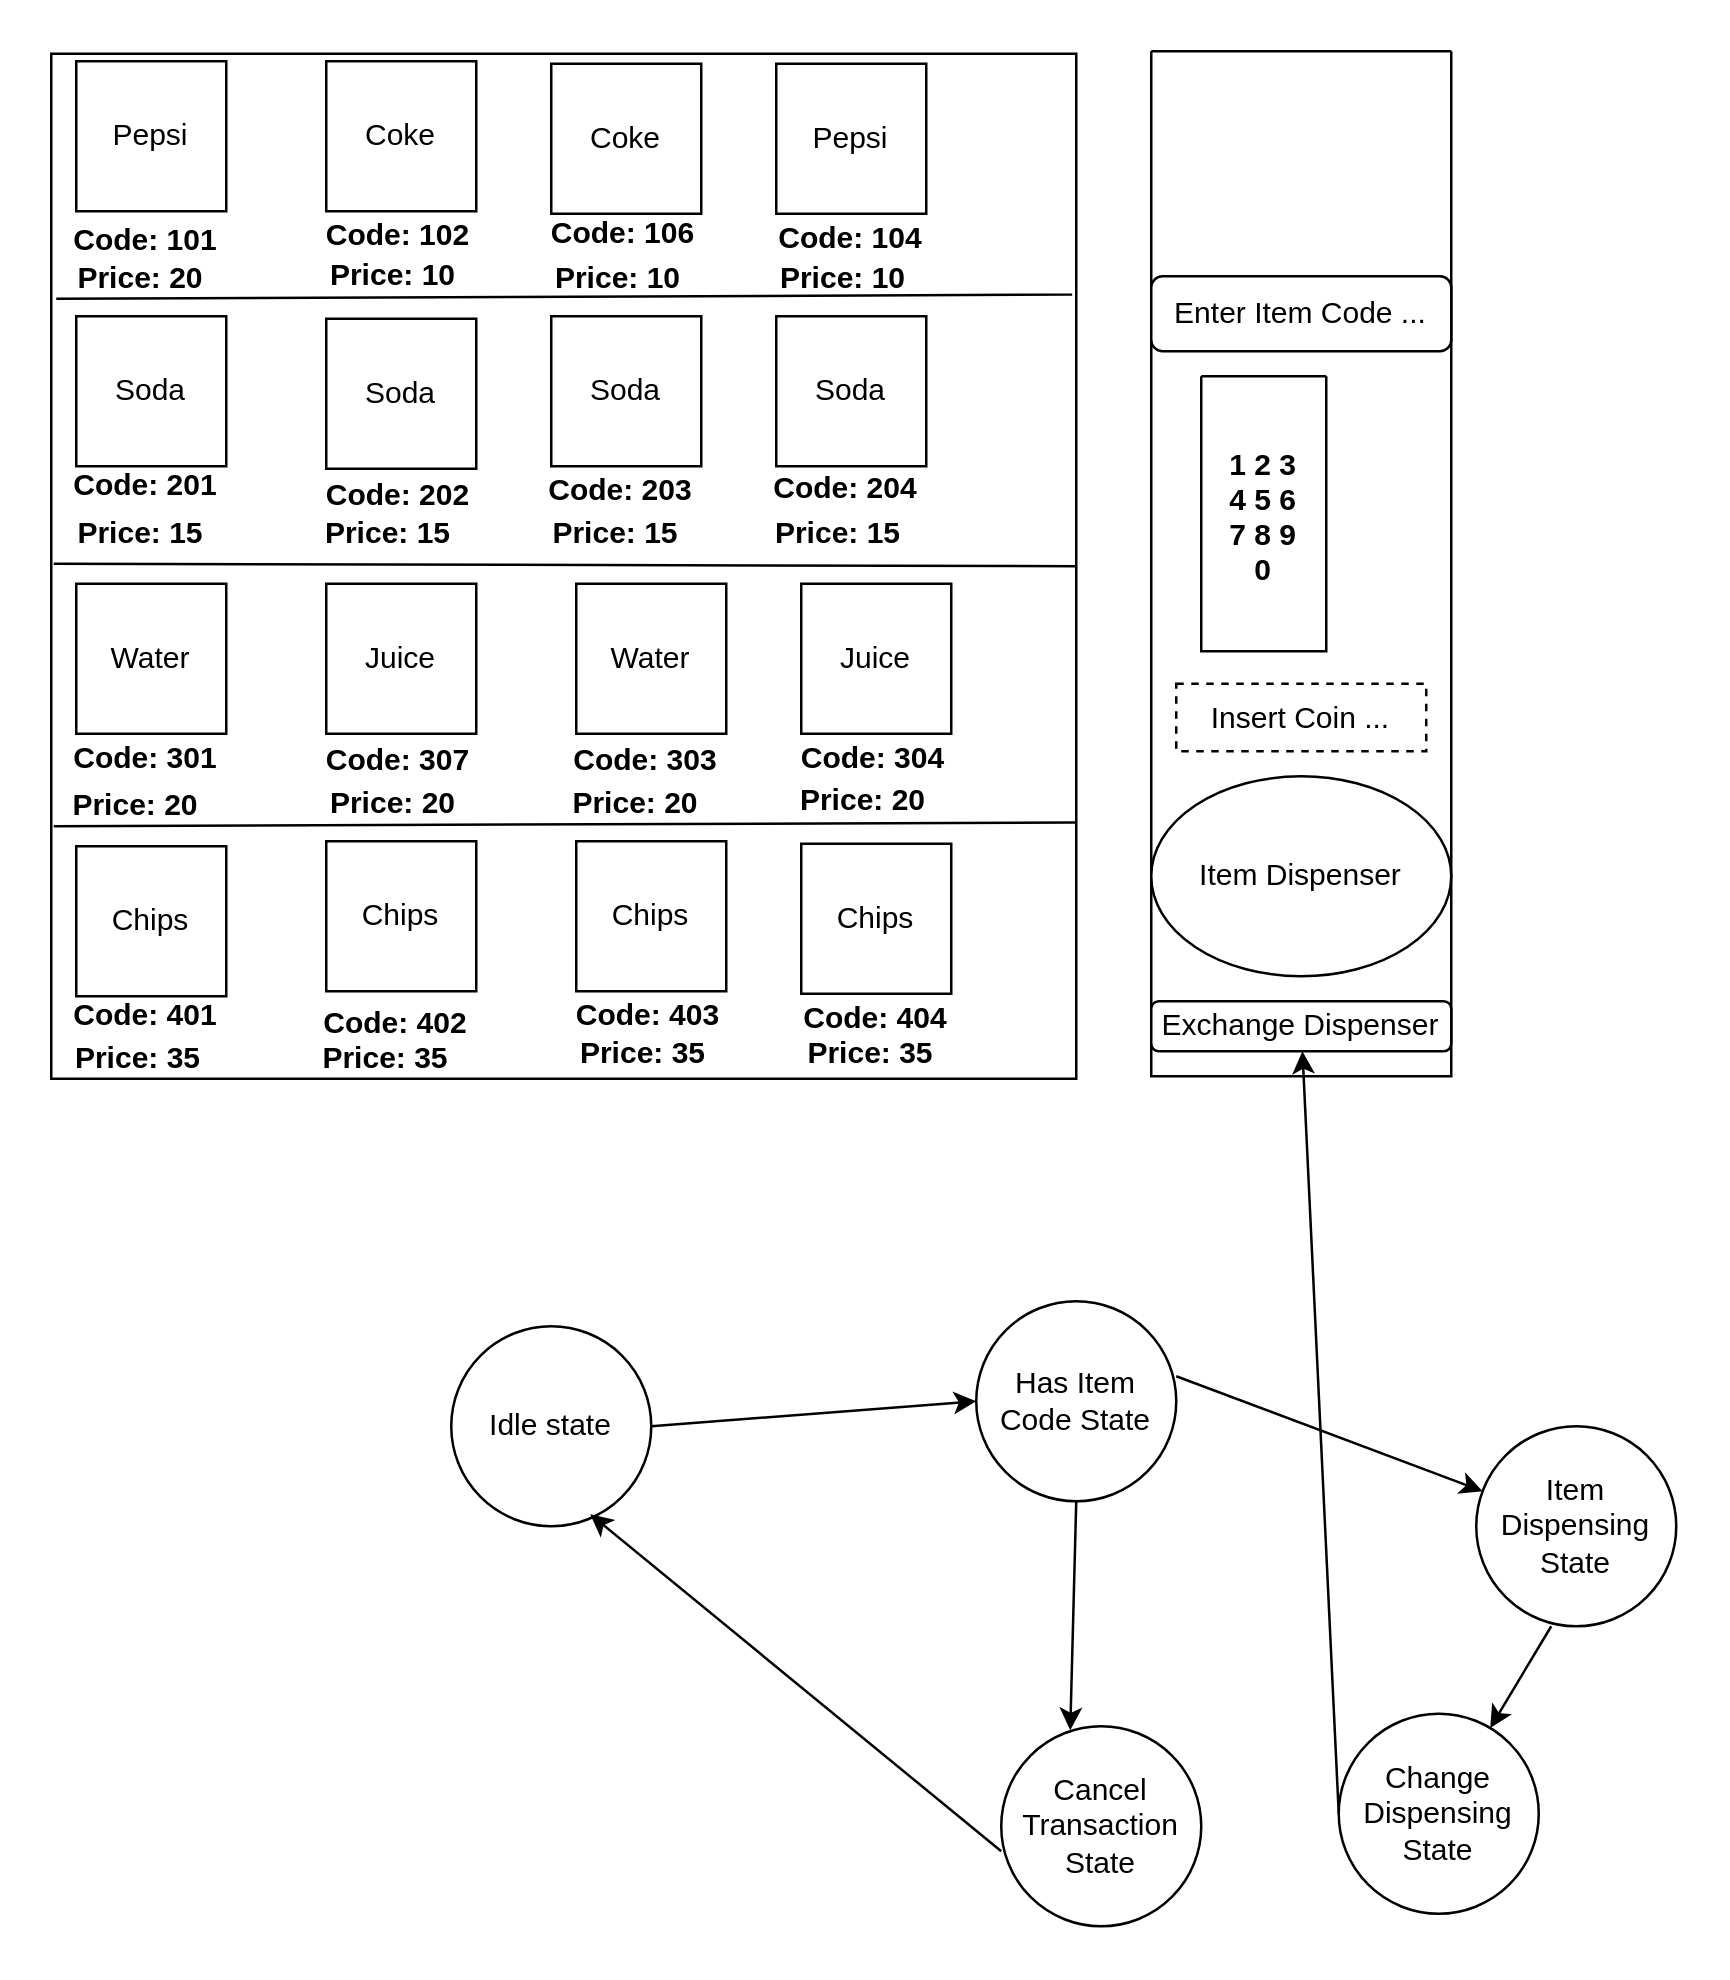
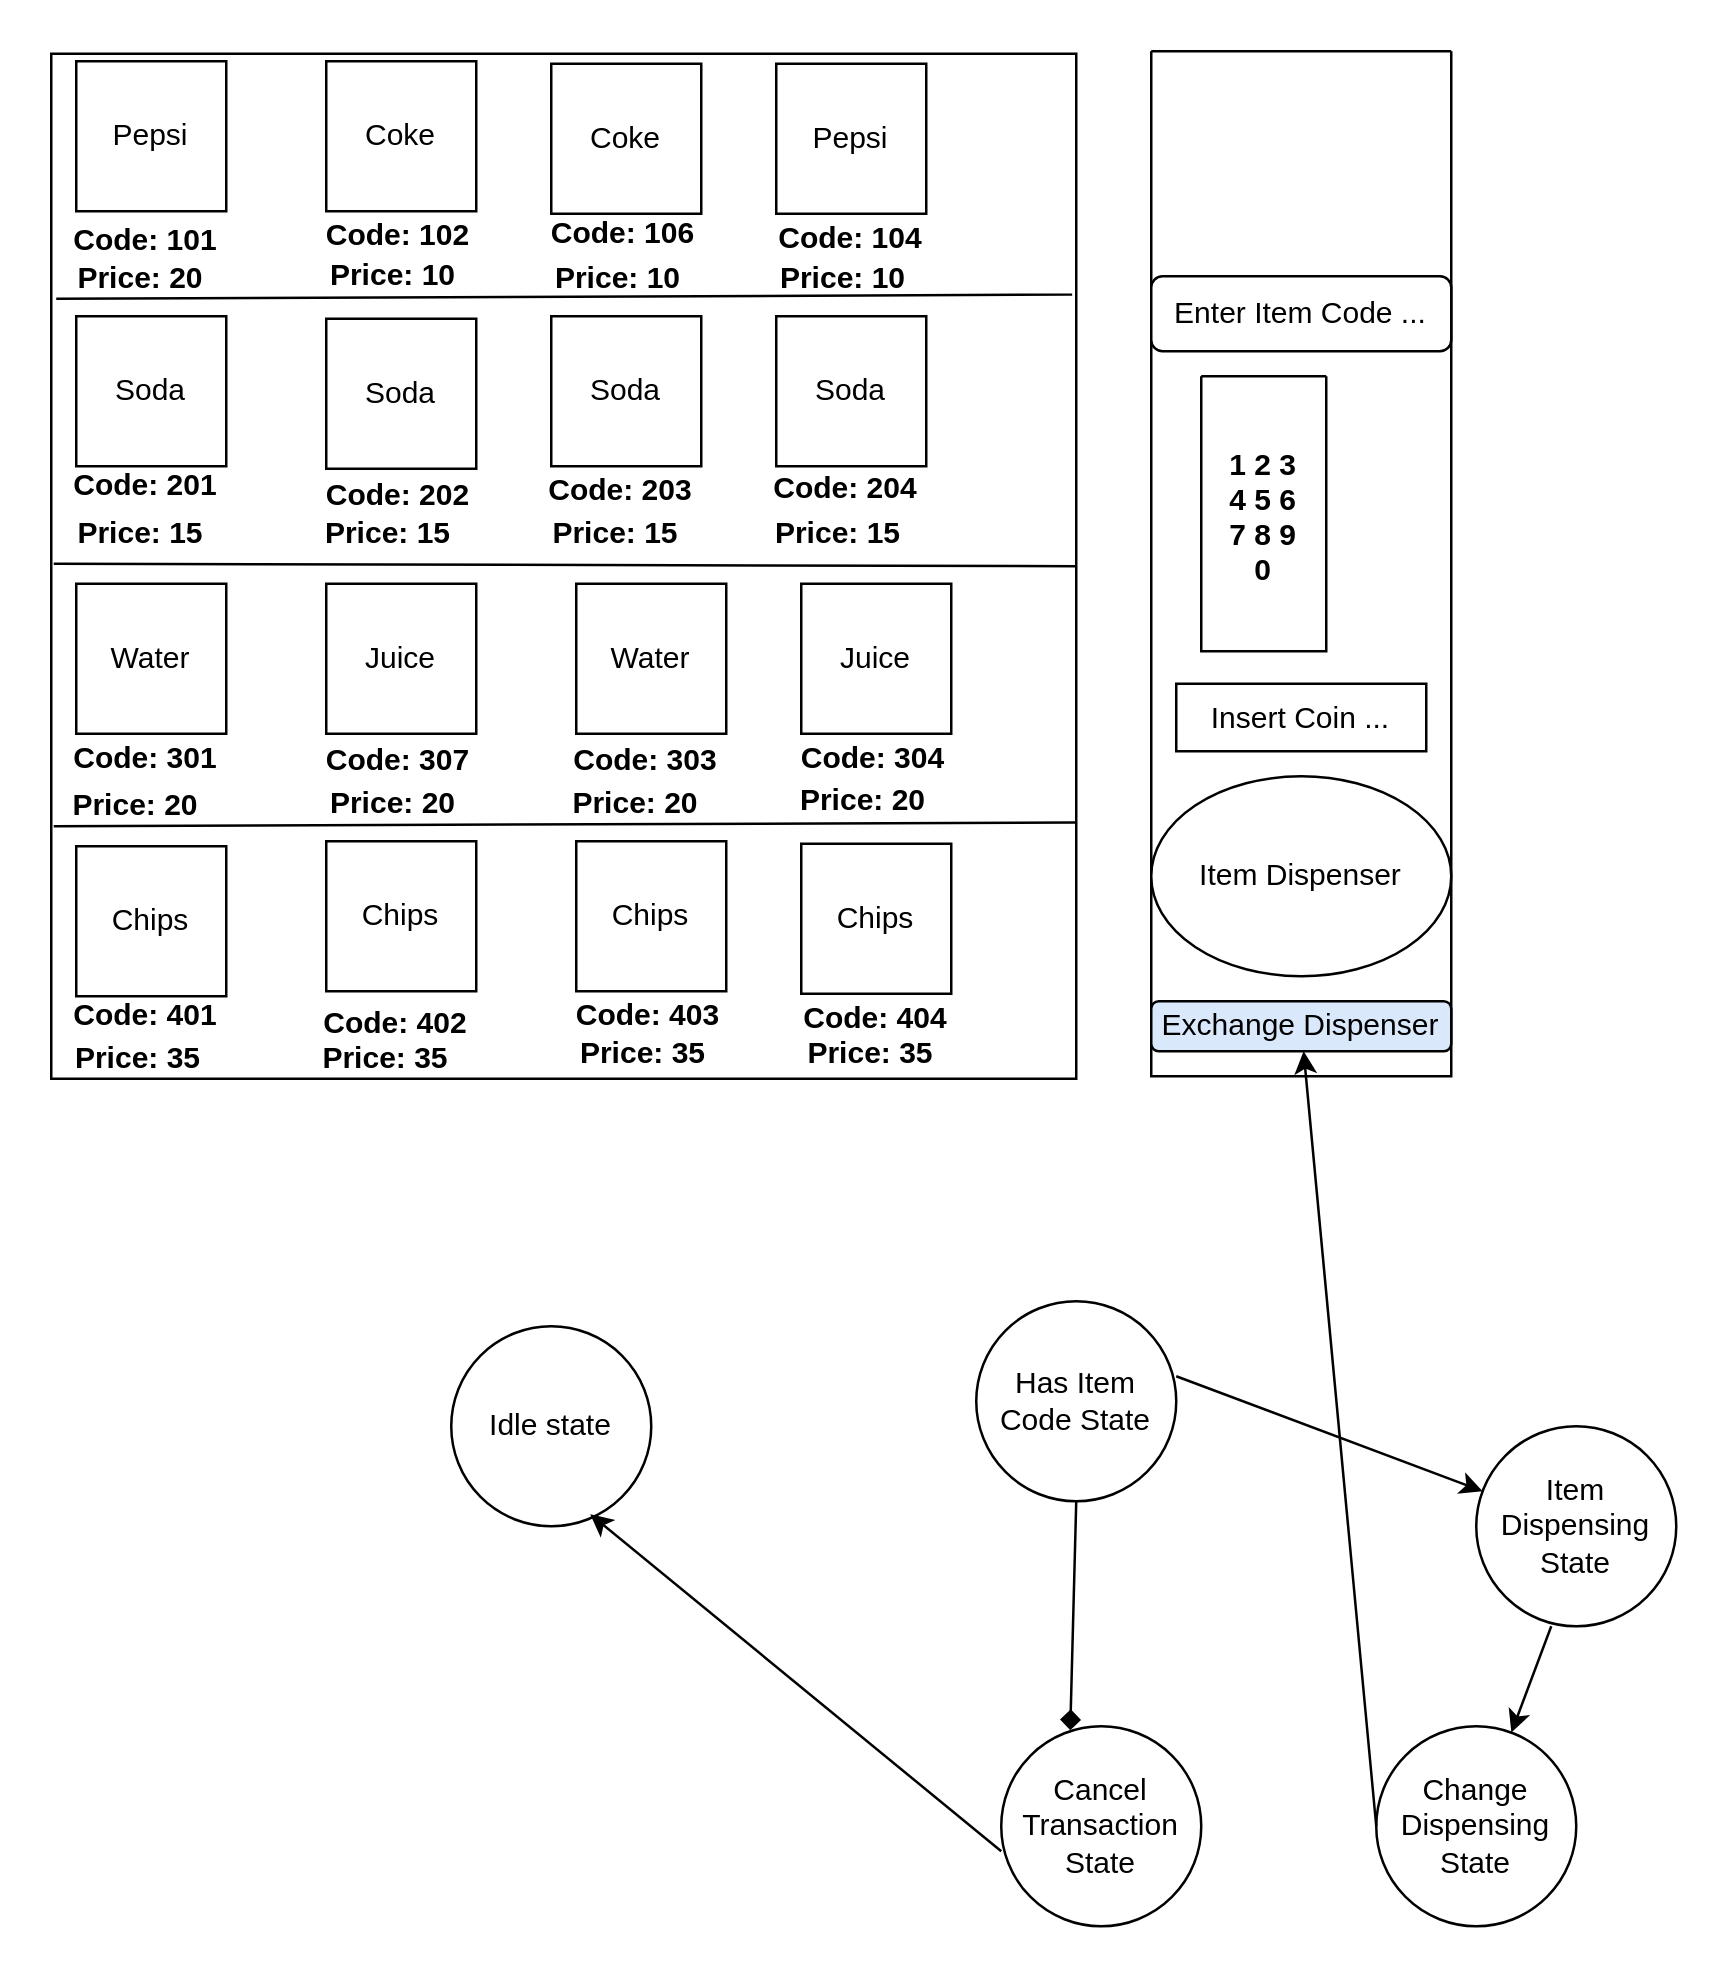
(1301, 718) -> (1301, 718)
(1301, 1026) -> (1301, 1026)
(806, 1414) -> none
(1071, 1711) -> (1071, 1710)
(1439, 1814) -> (1476, 1826)
